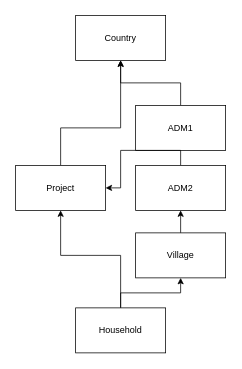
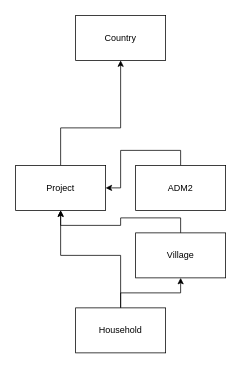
(162, 83) -> none
(180, 128) -> none
(180, 217) -> (120, 220)
